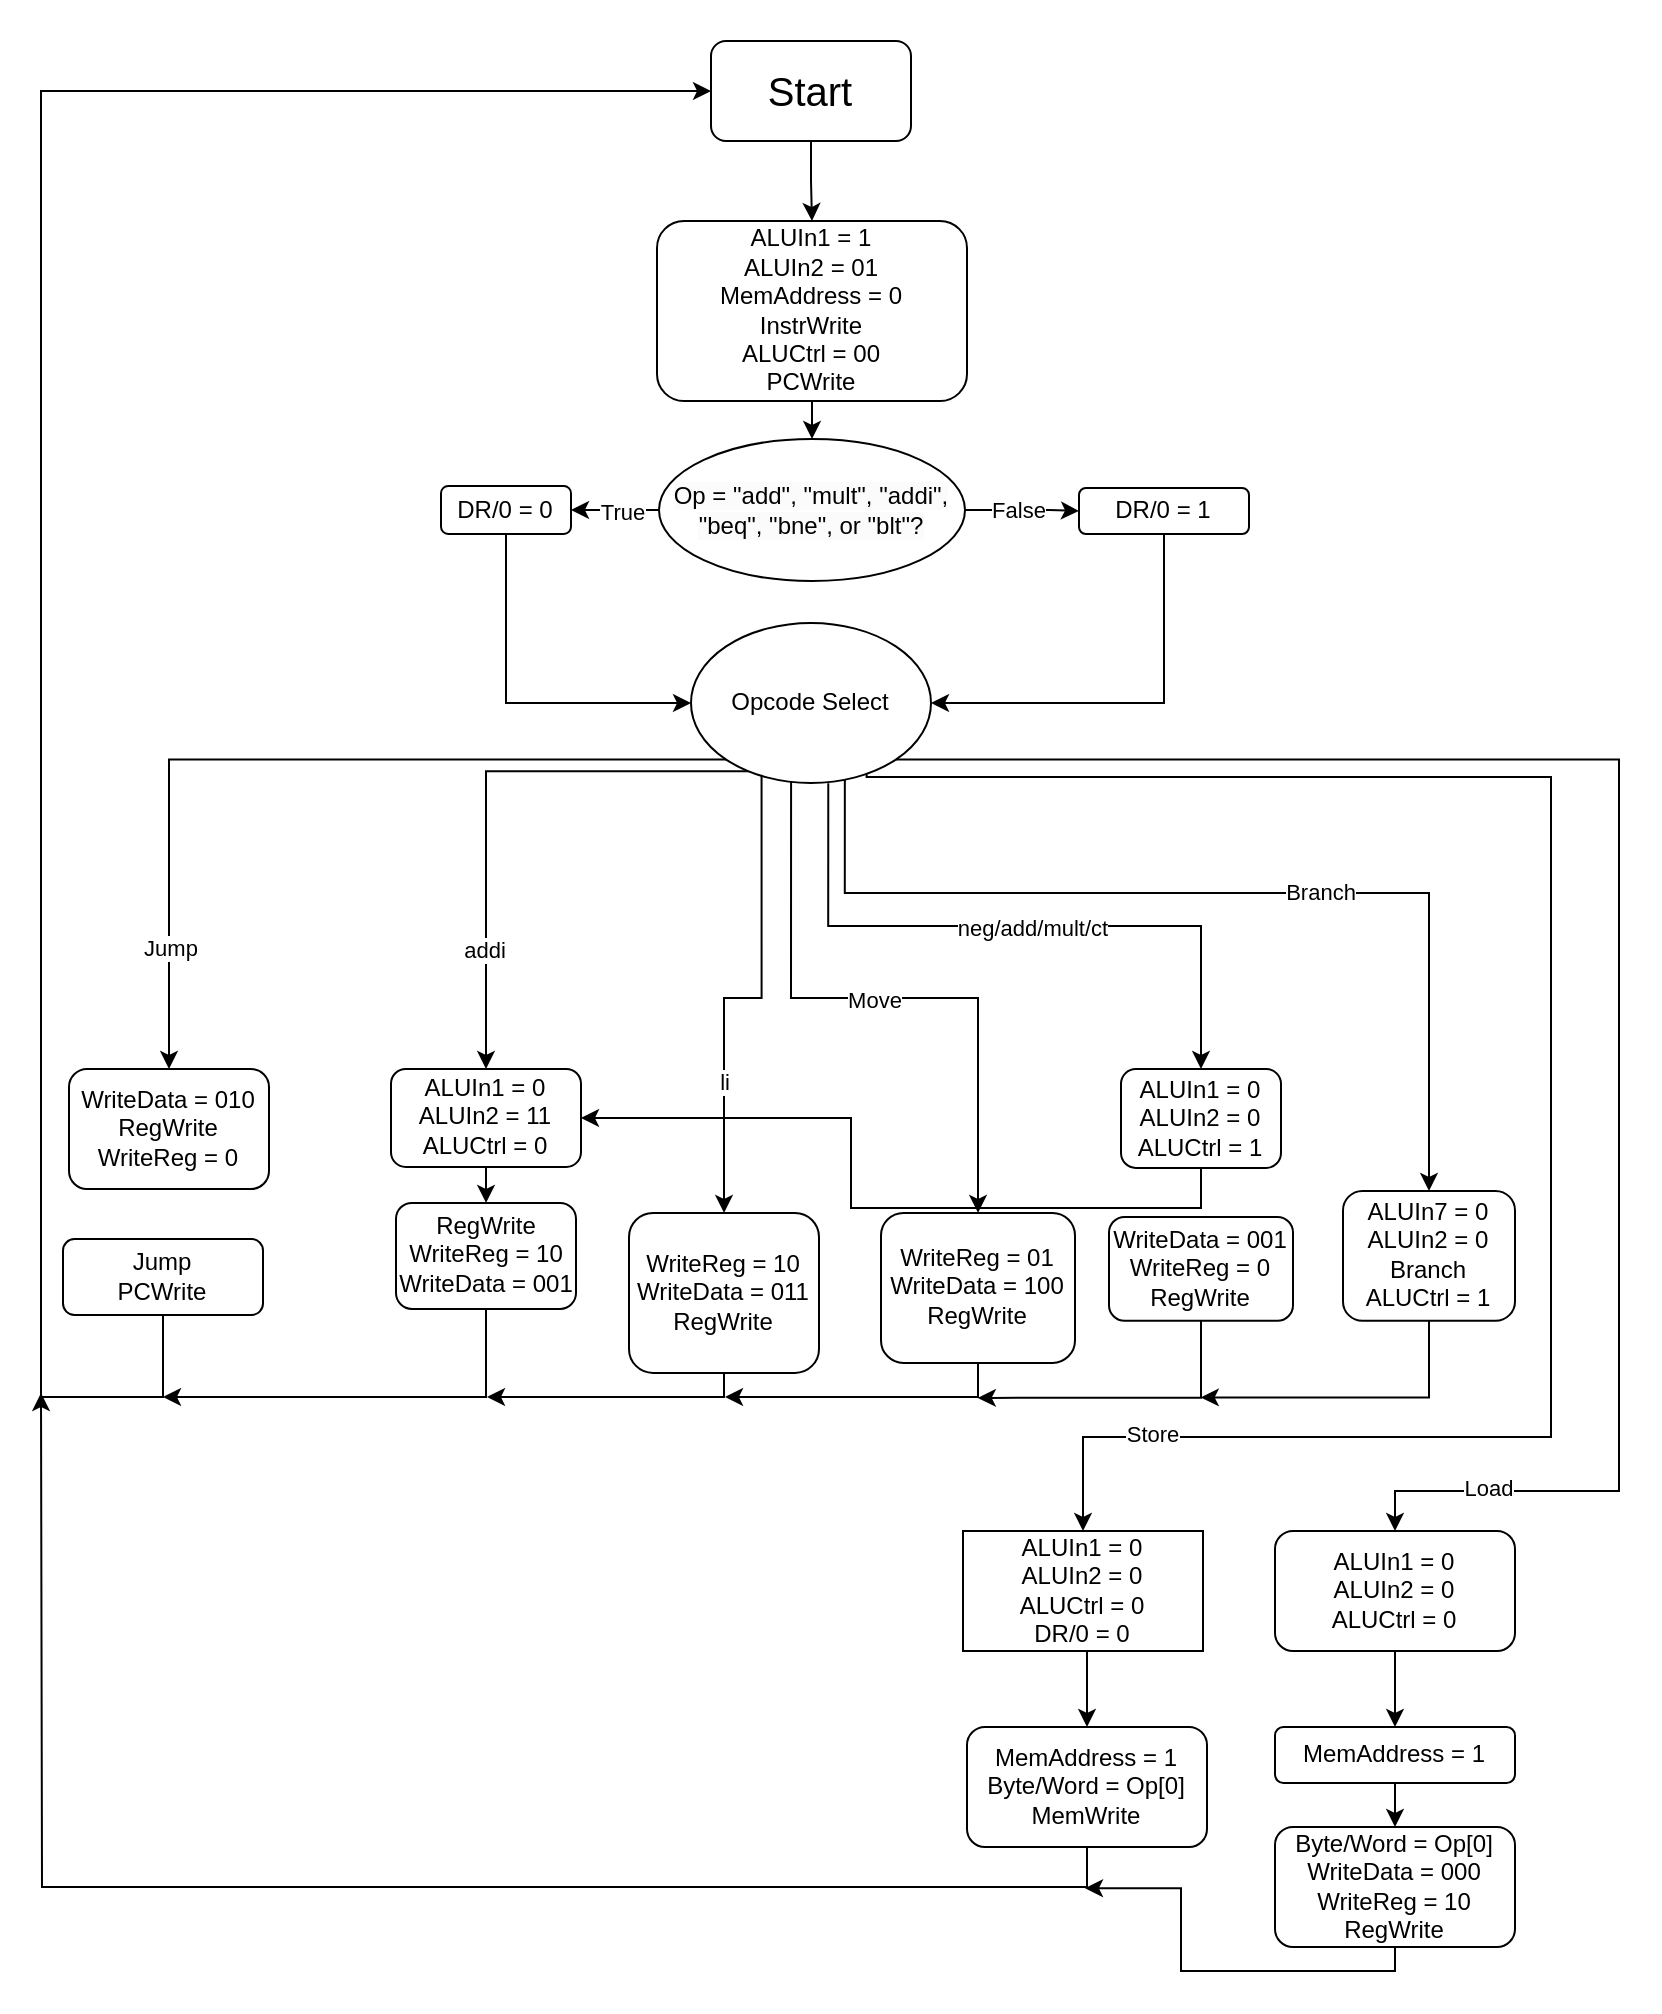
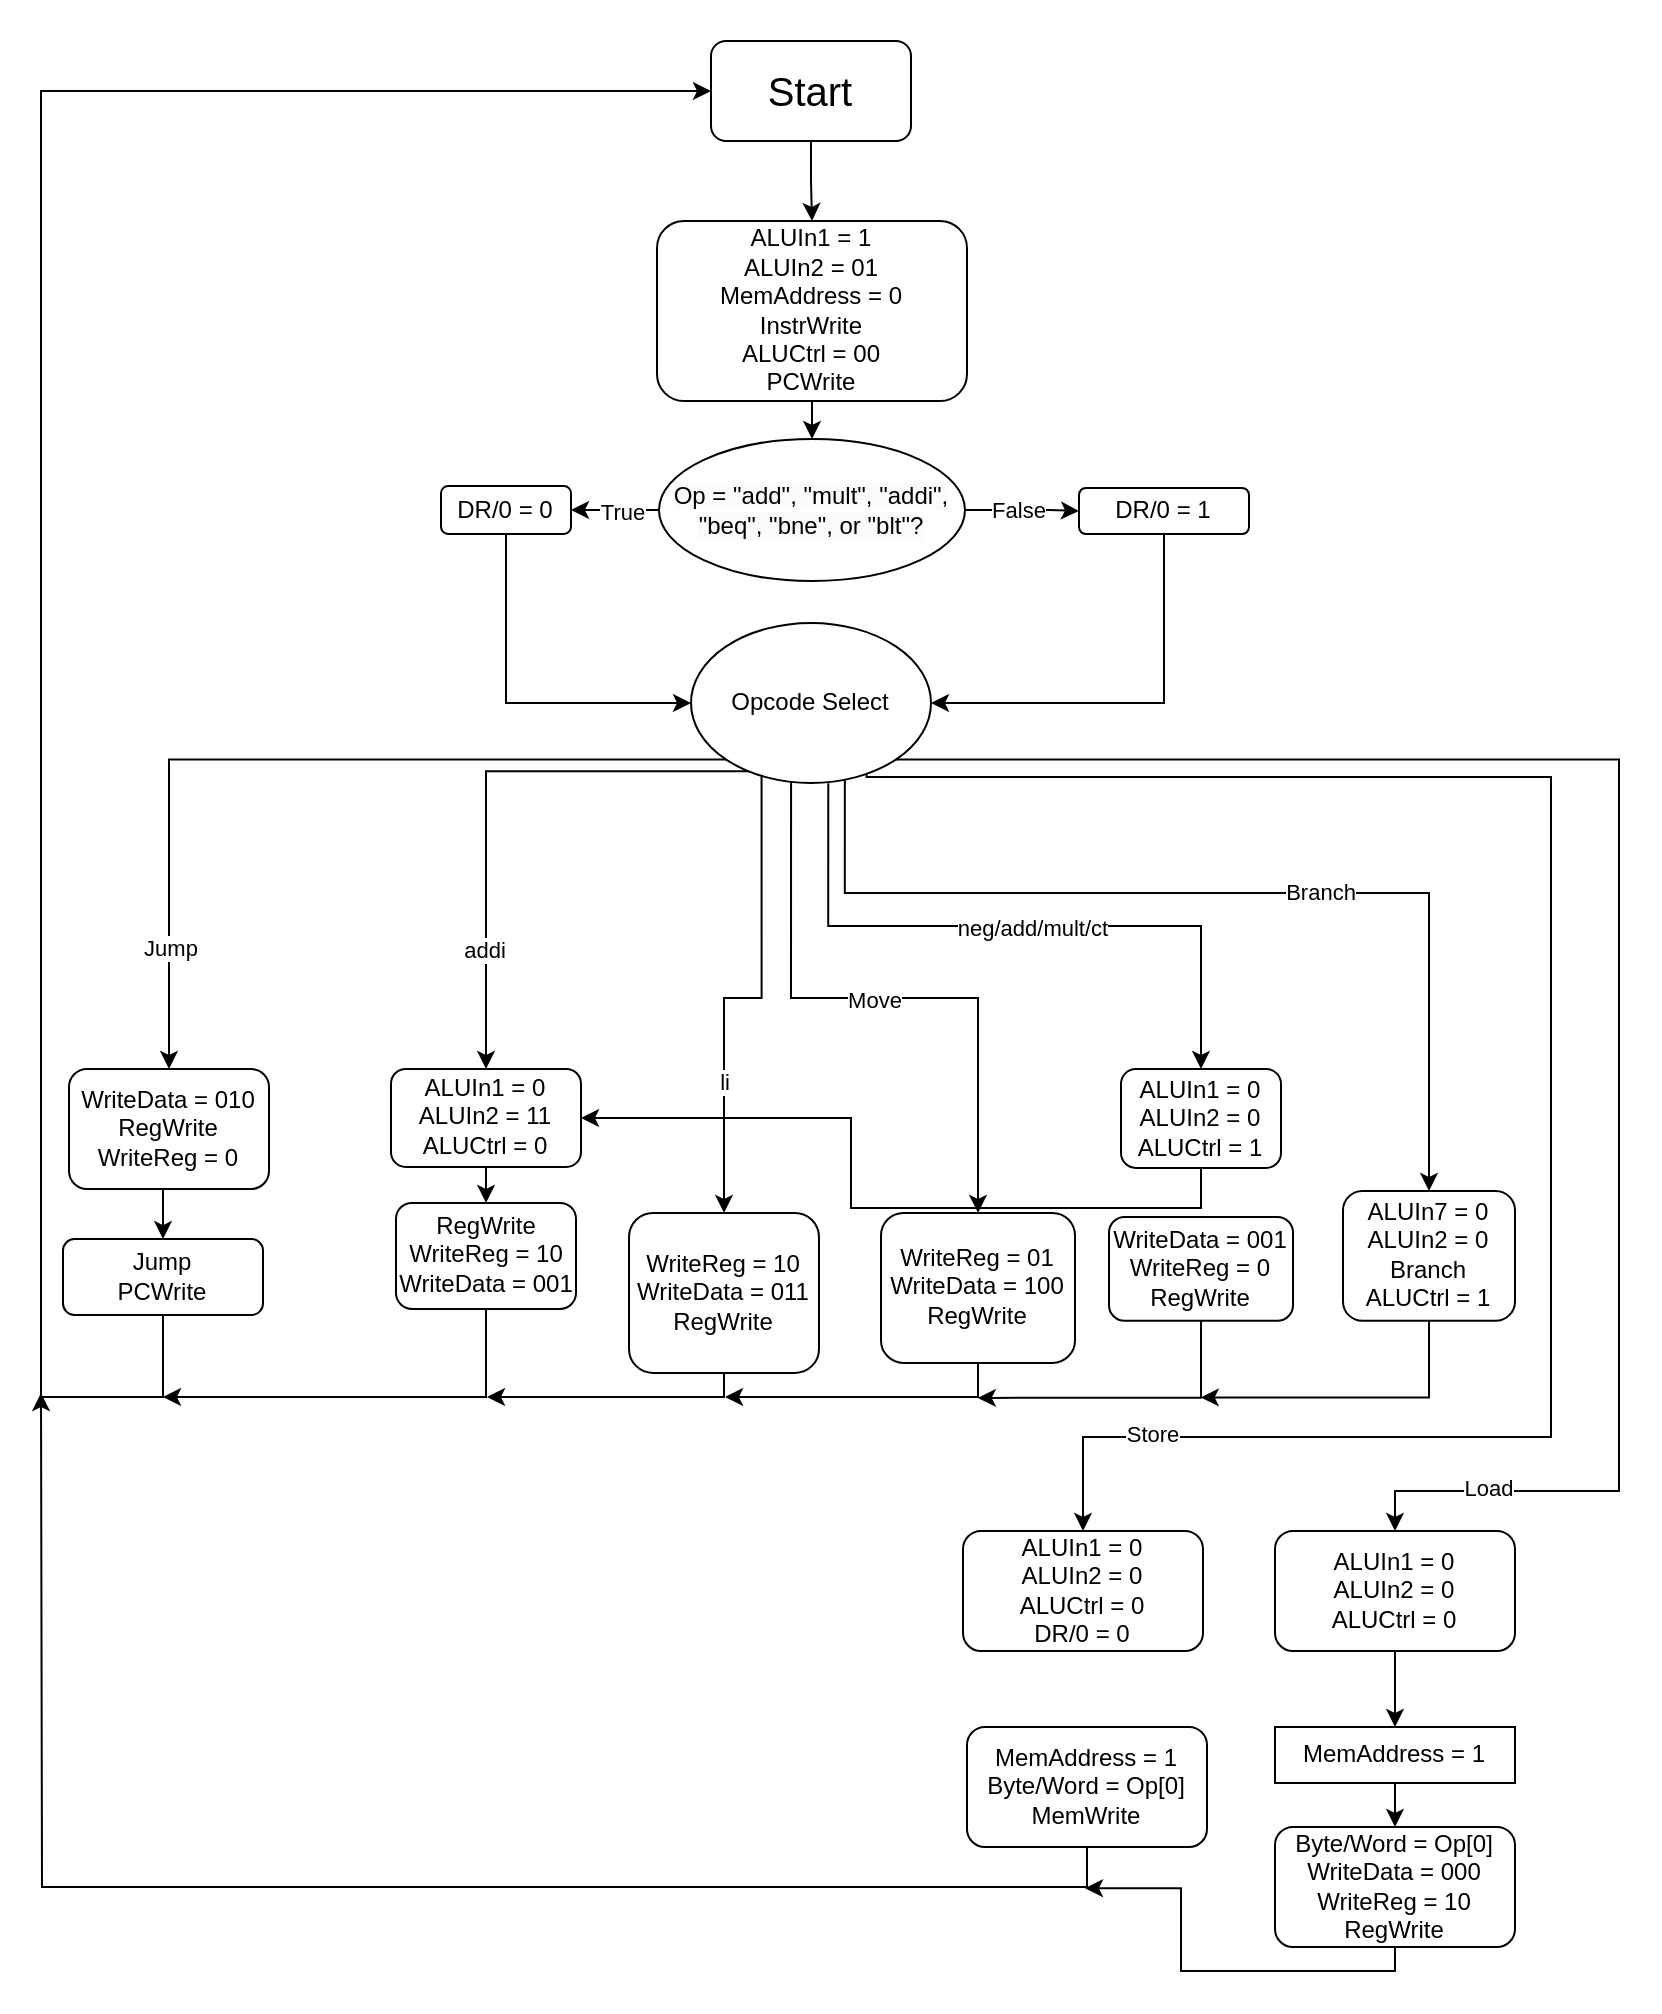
none -> (163, 1206)
(1083, 1591) -> (1083, 1591)
(1087, 1681) -> none
(1395, 1755) -> (1395, 1755)
